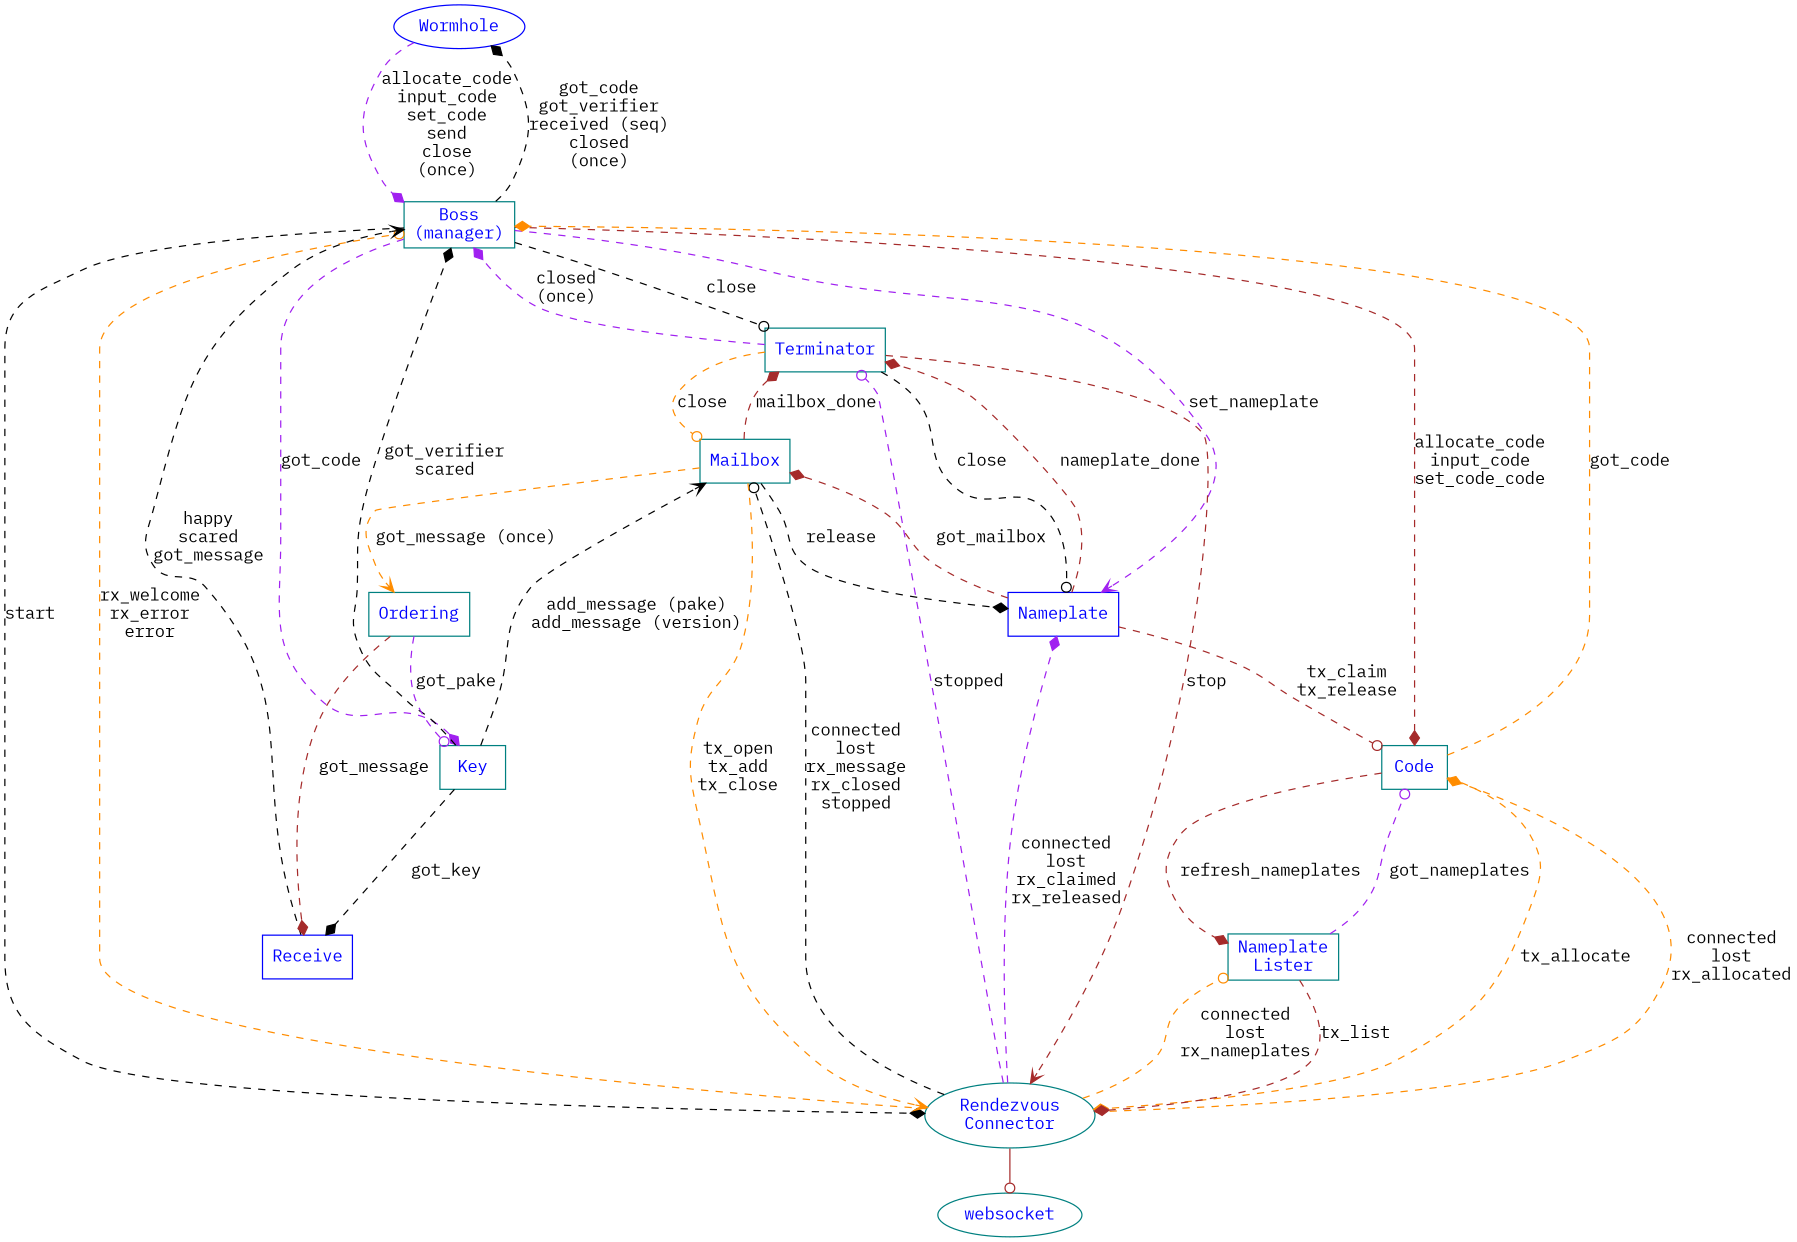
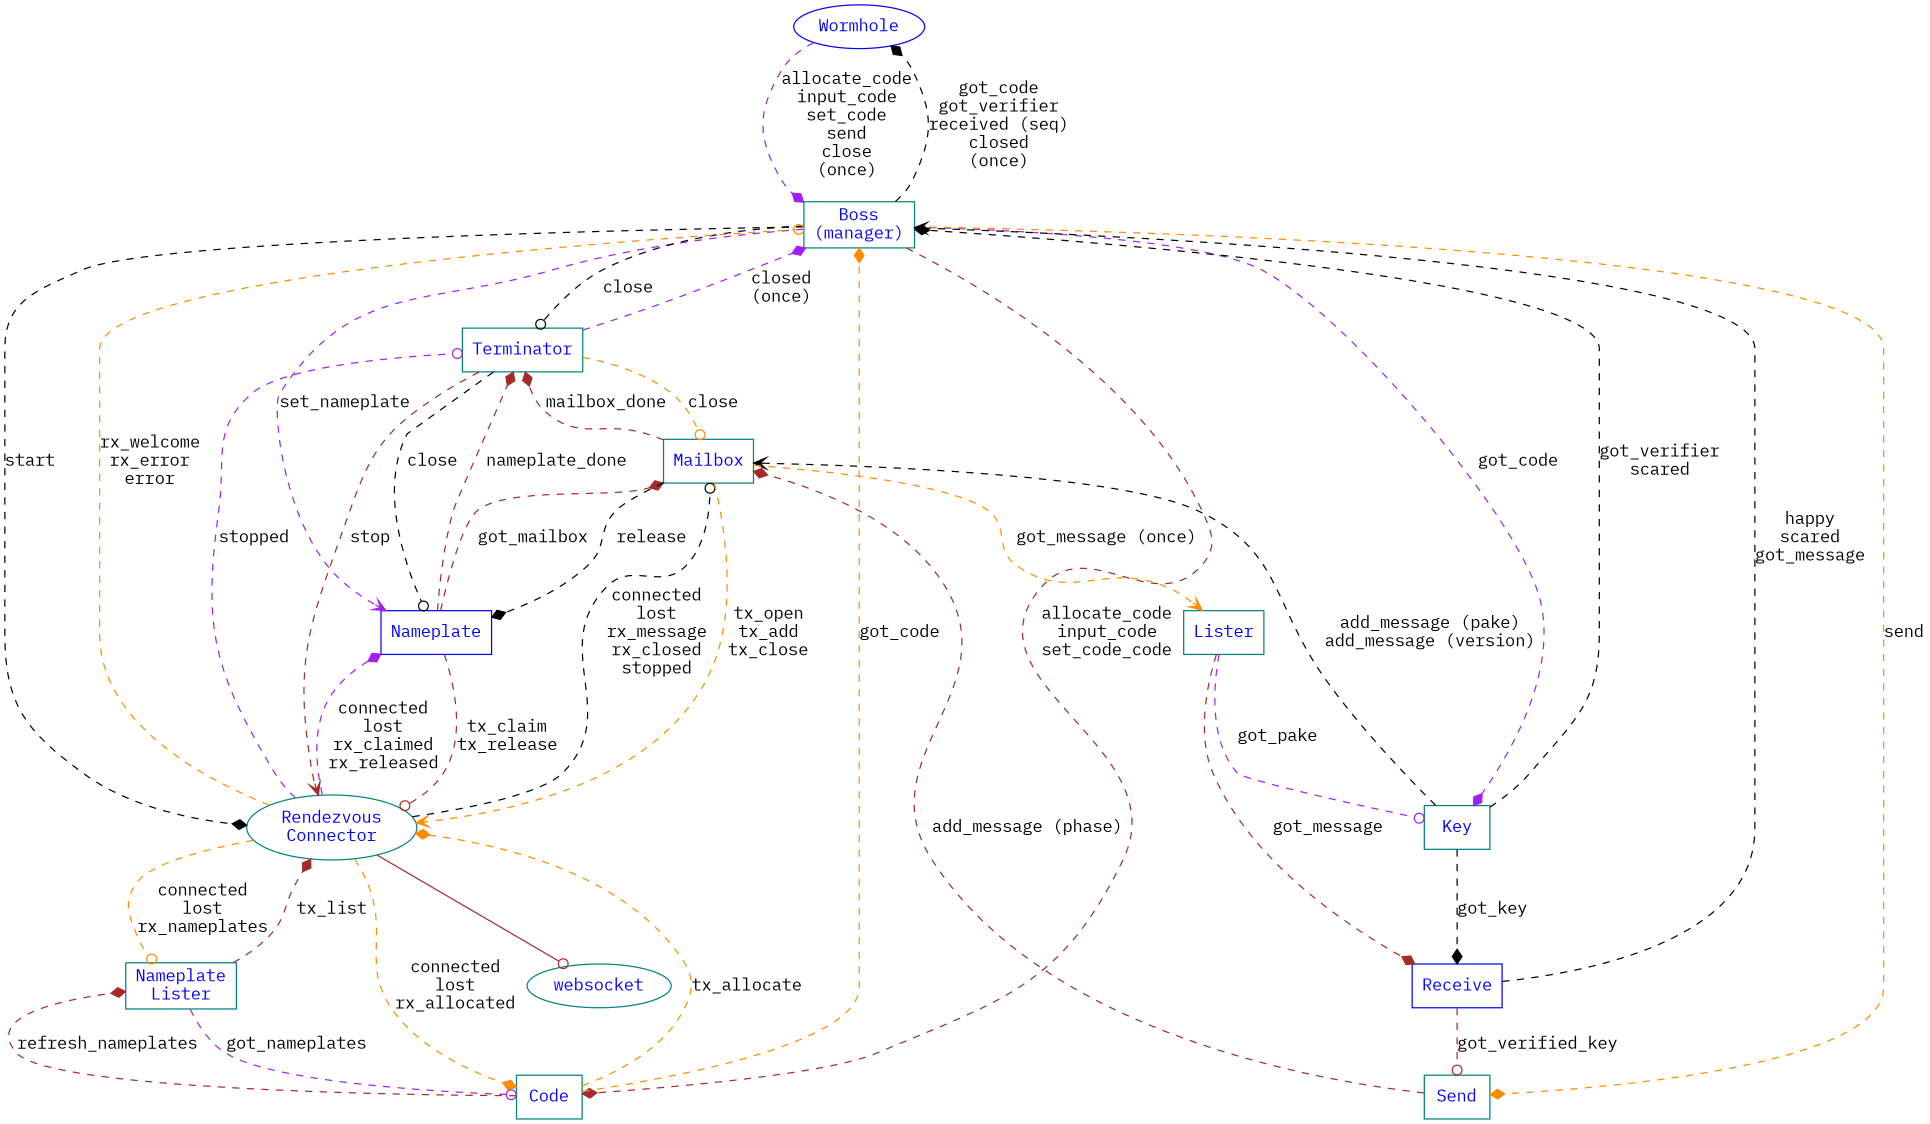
(419, 614) -> (1224, 633)
(1252, 671) -> (455, 737)
none -> (1457, 1097)
